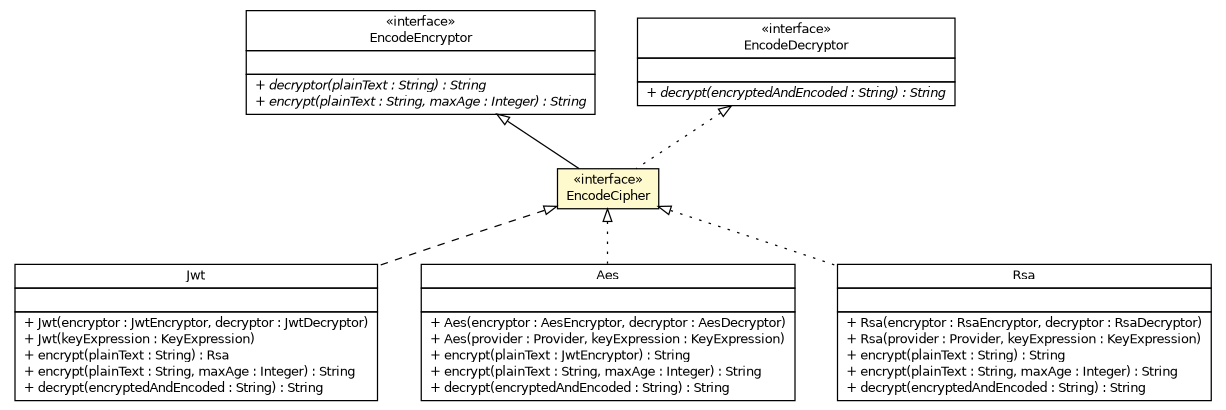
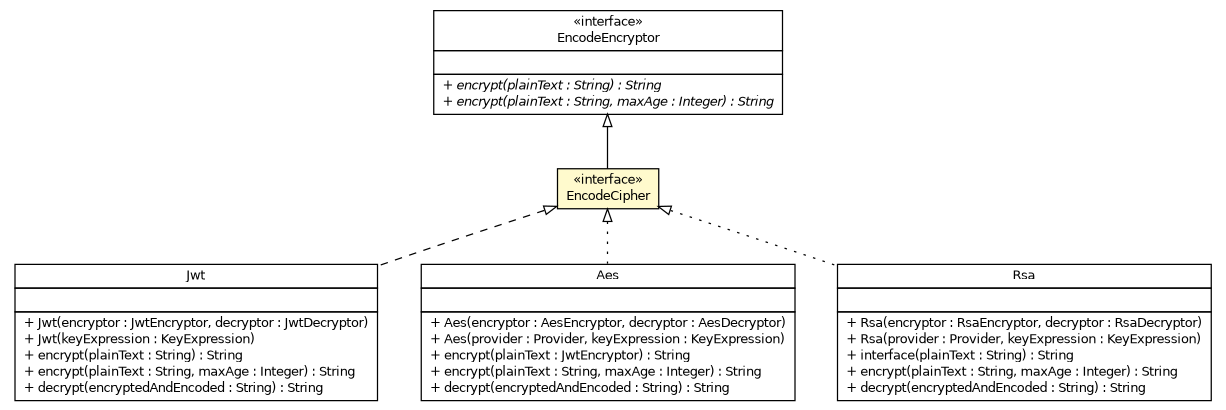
(796, 62) -> none
(371, 86) -> (552, 86)
(127, 356) -> (133, 356)
(956, 356) -> (960, 356)
